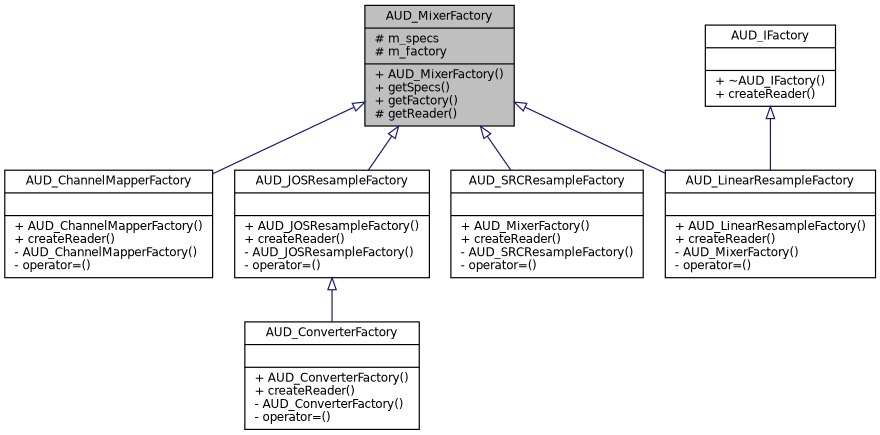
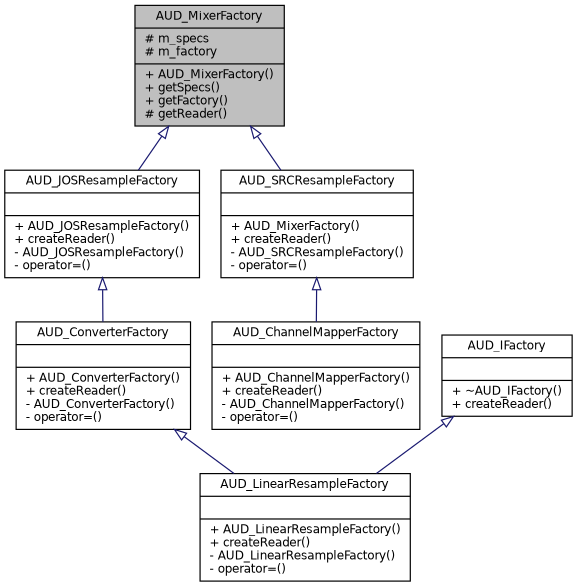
(595, 140) -> (209, 455)
(283, 141) -> (316, 306)
(737, 253) -> (303, 556)
